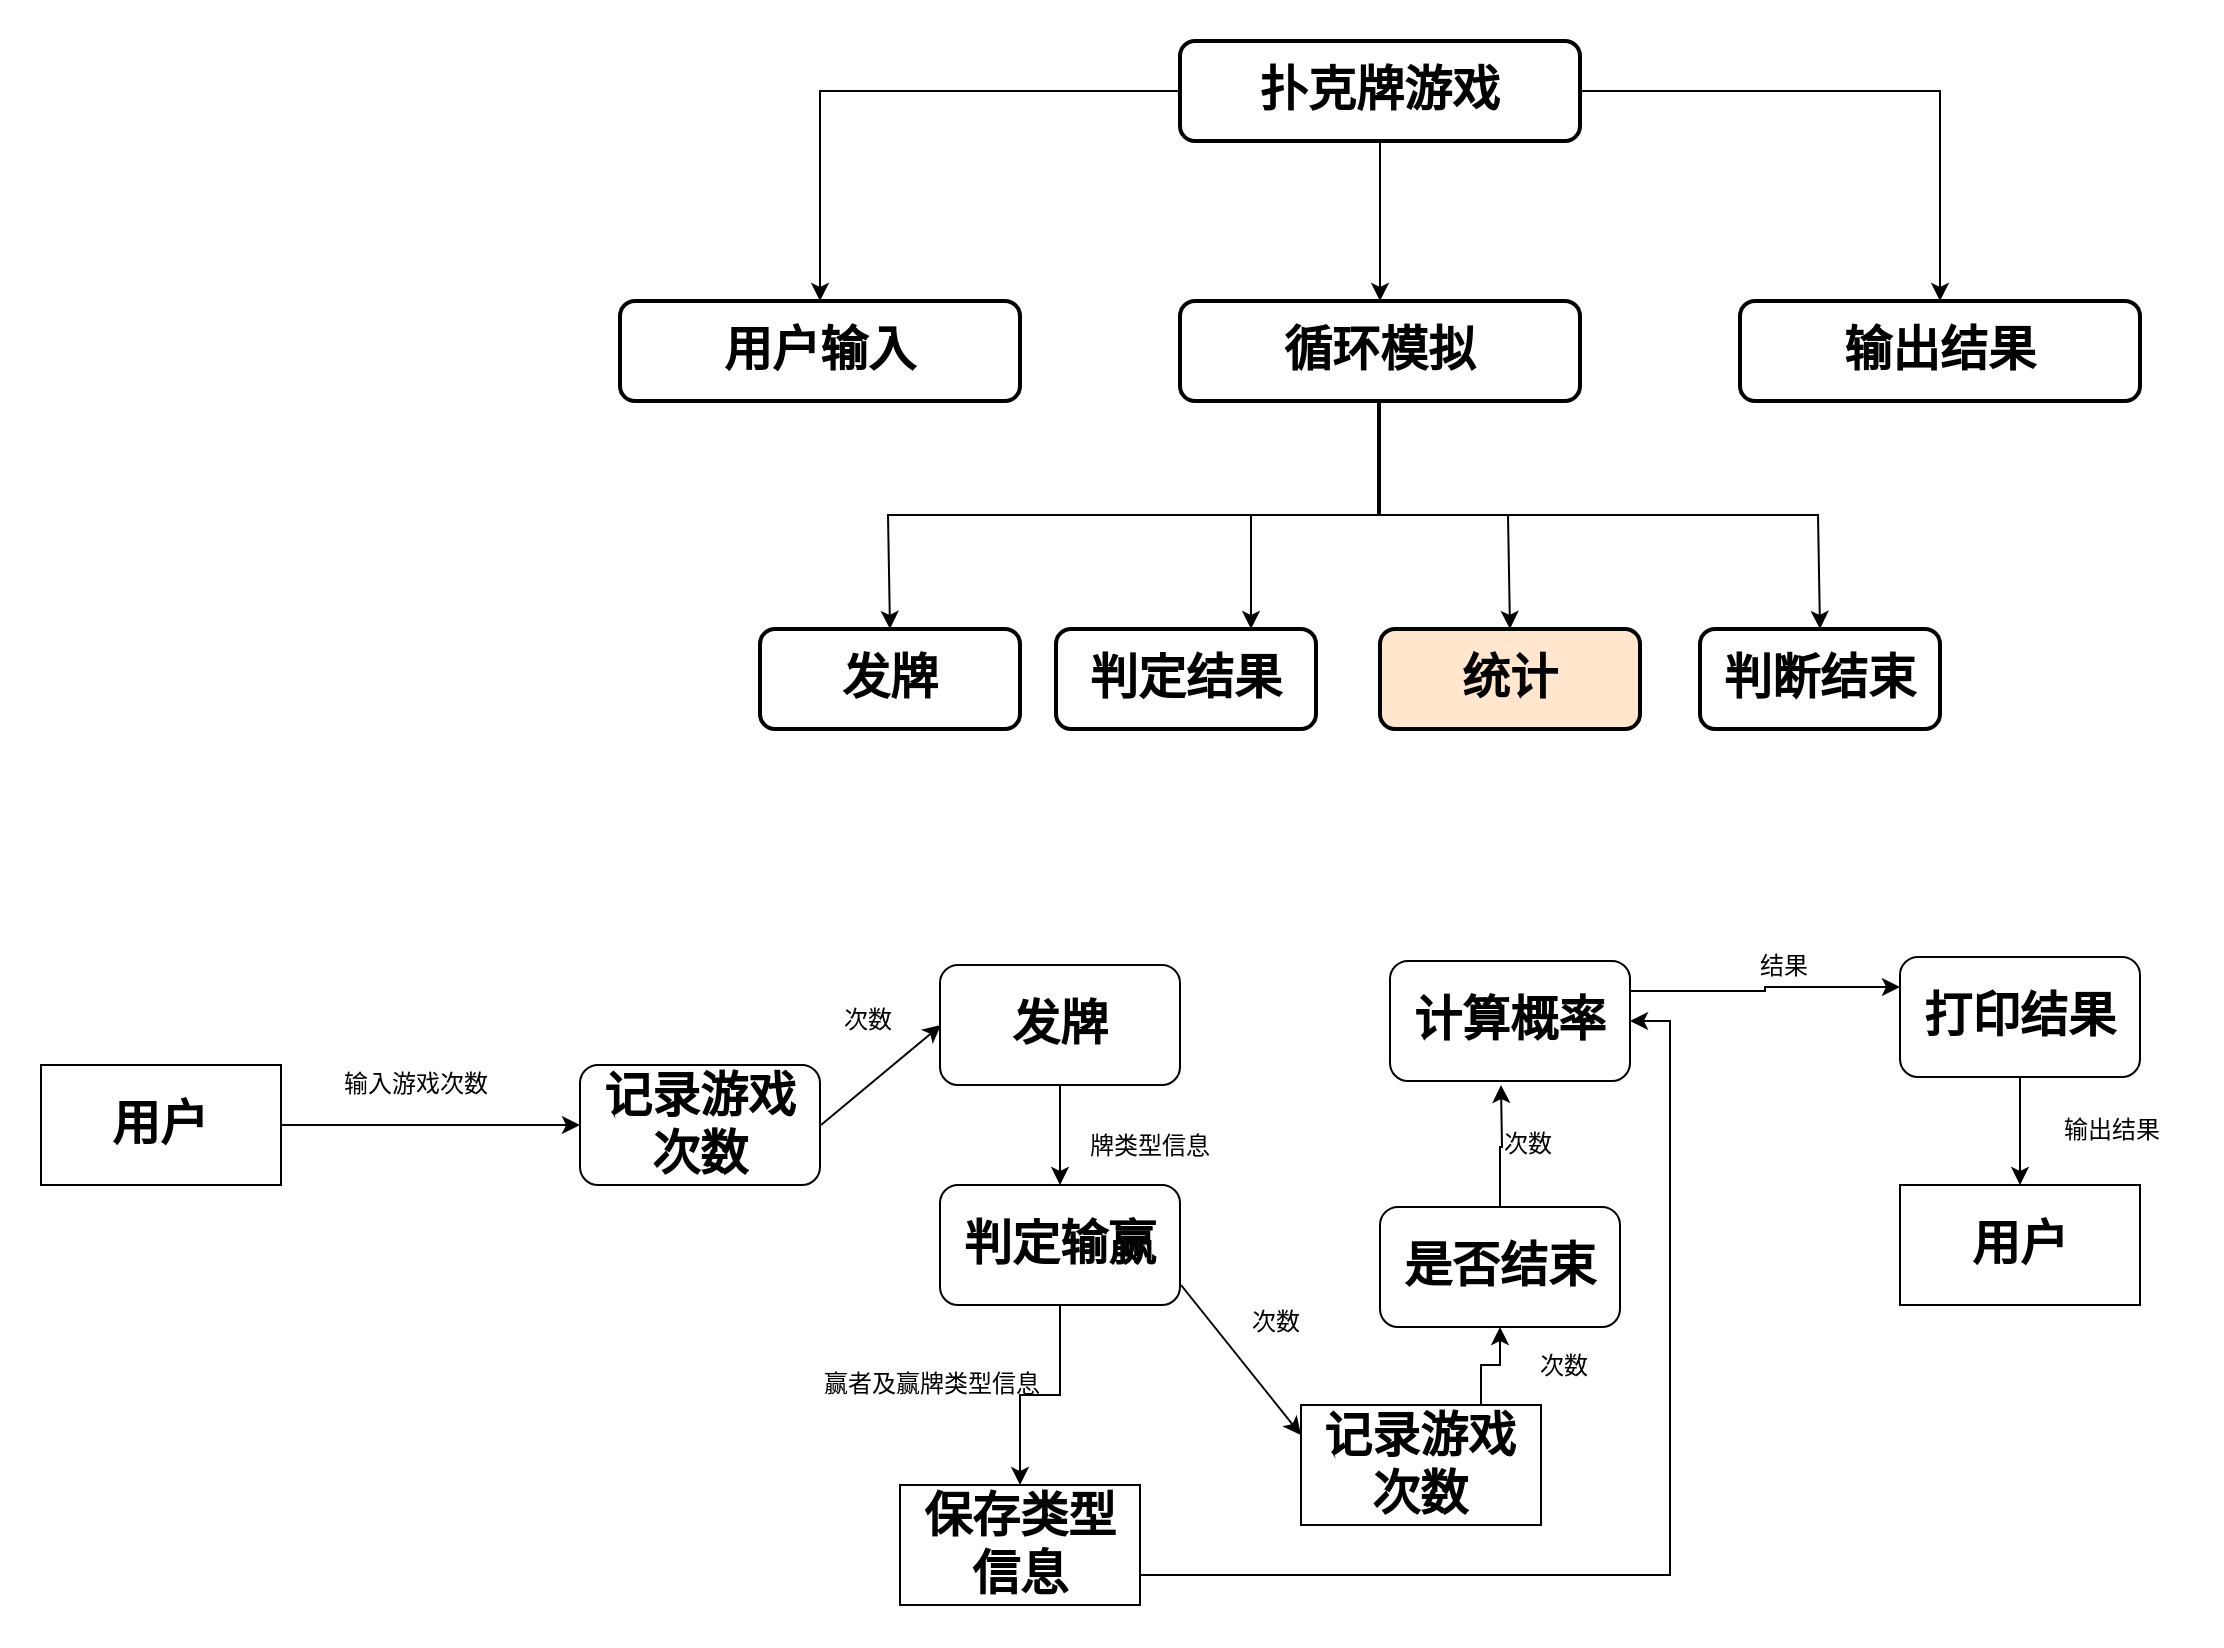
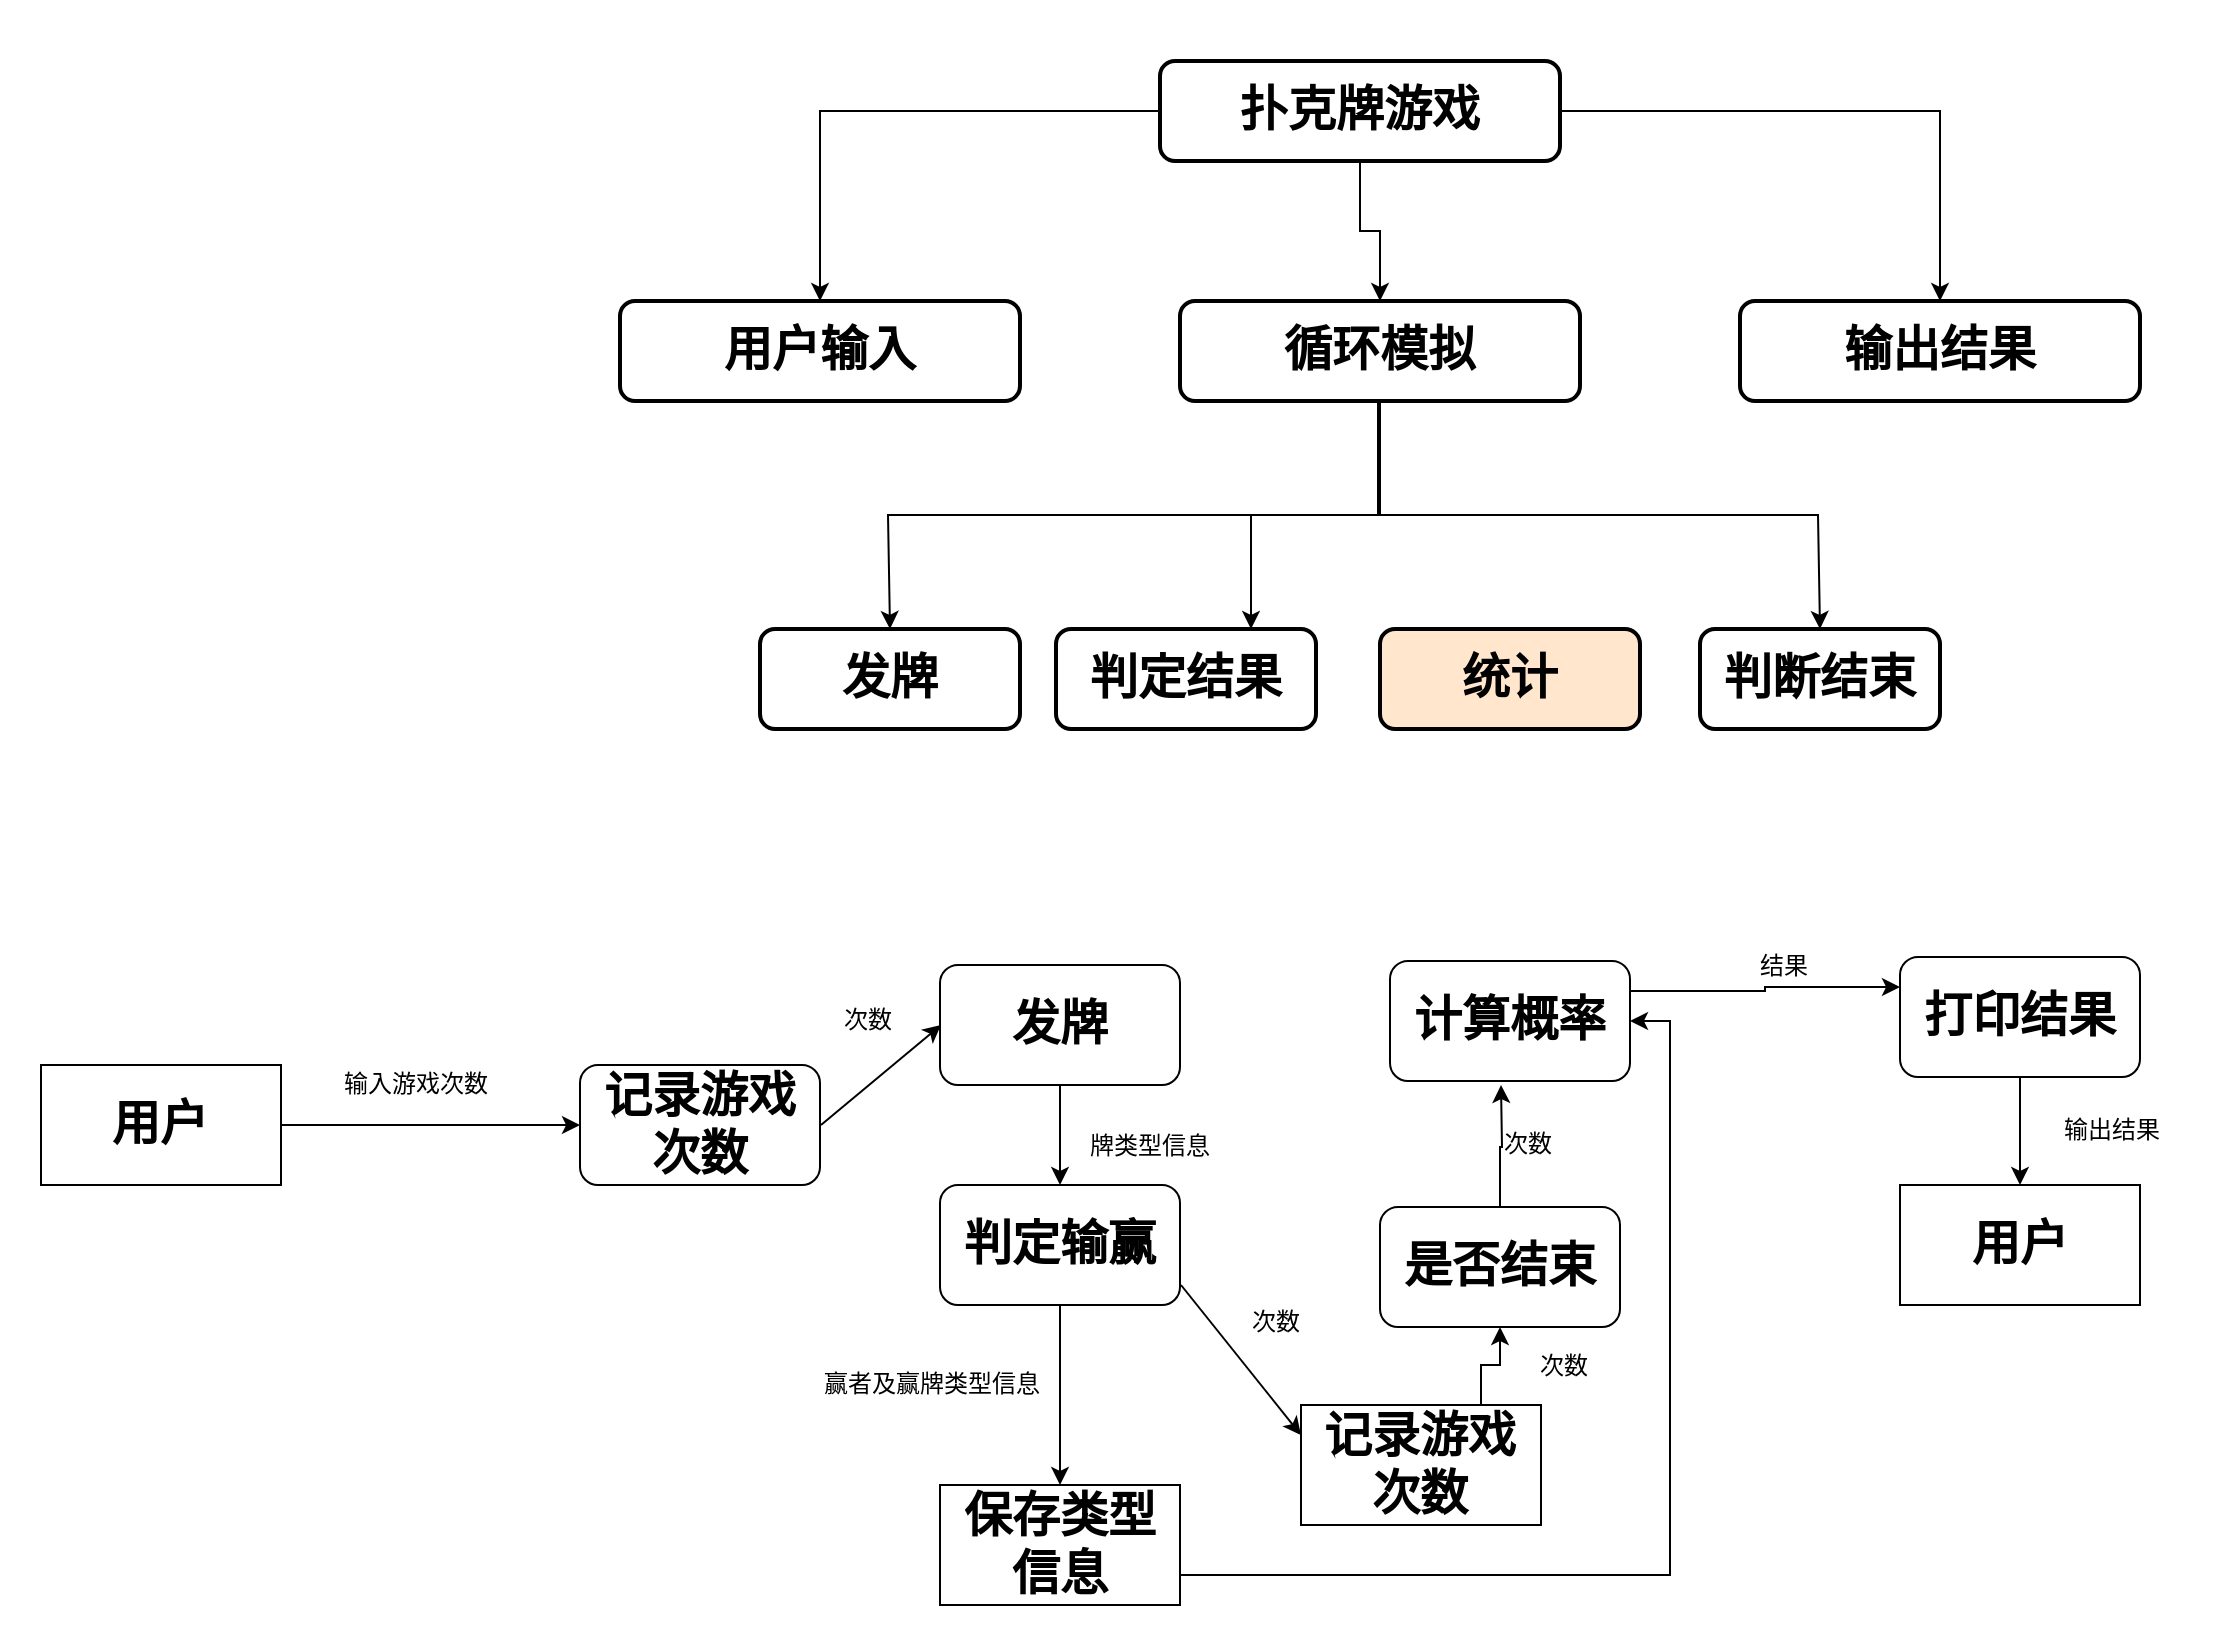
(1380, 91) -> (1360, 111)
(1509, 567) -> none
(1020, 1545) -> (1060, 1545)
